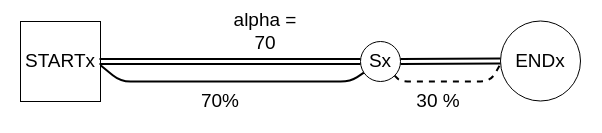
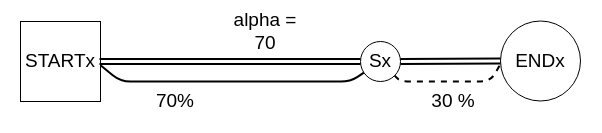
(221, 101) -> (176, 101)
(439, 102) -> (454, 102)
